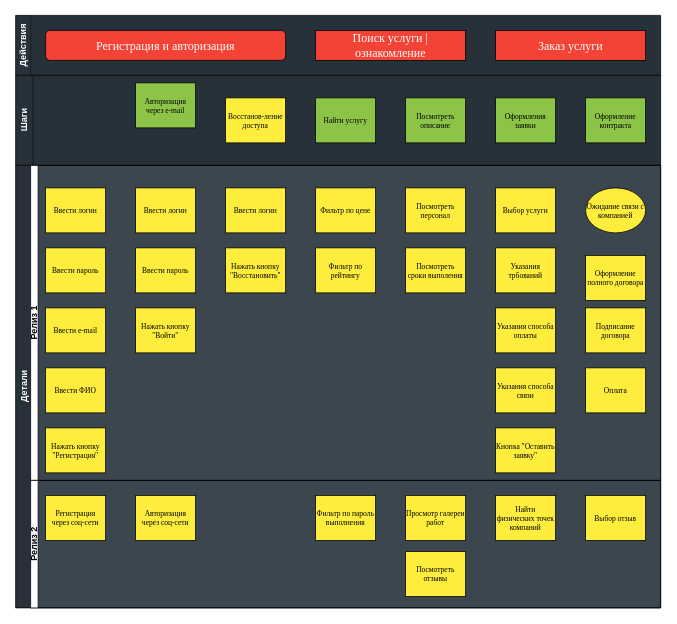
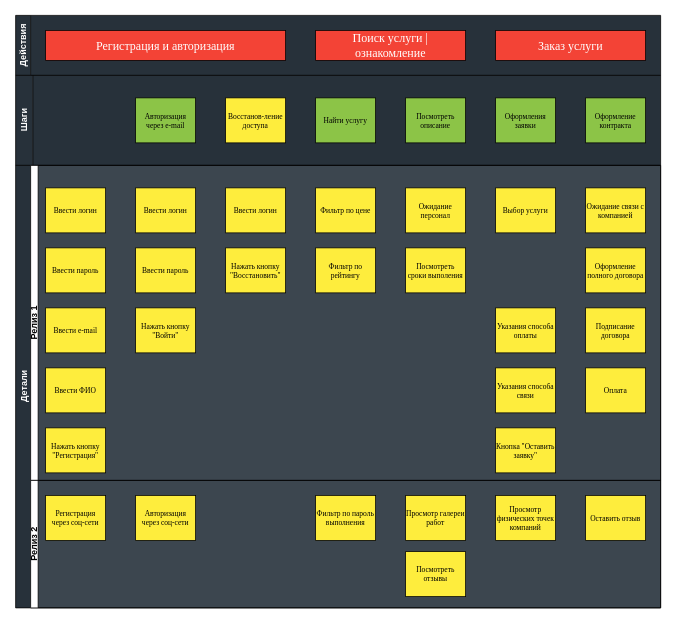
(165, 45) -> (165, 45)
(165, 105) -> (165, 120)
(435, 210) -> (435, 210)
(615, 210) -> (615, 210)
(525, 270) -> none
(615, 278) -> (615, 270)
(525, 518) -> (525, 518)
(615, 518) -> (615, 518)
